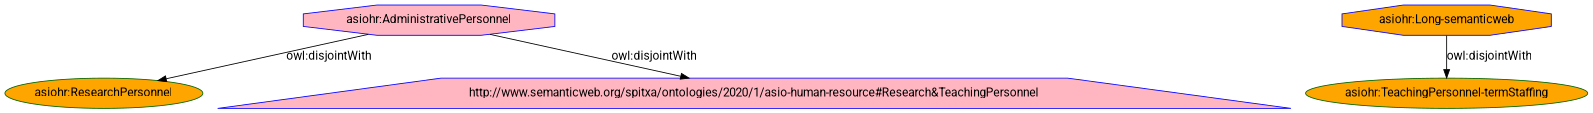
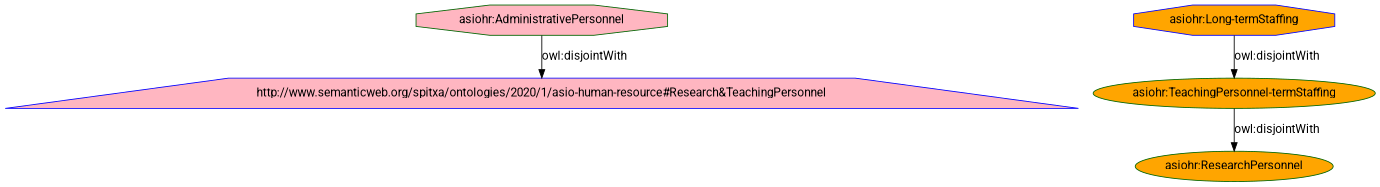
(429, 20) -> (542, 20)
(1447, 20) -> (1234, 20)
(267, 57) -> (1234, 126)
